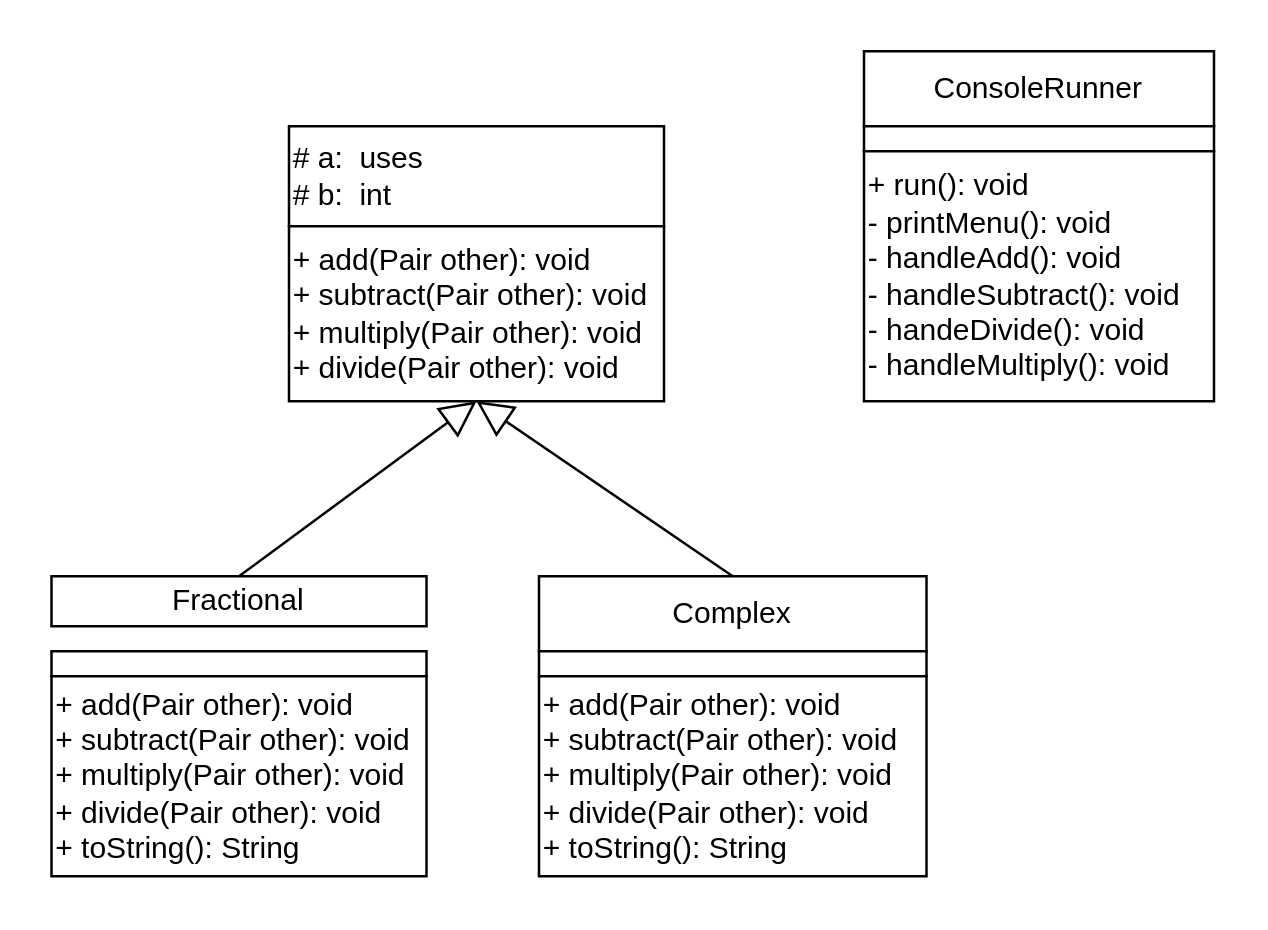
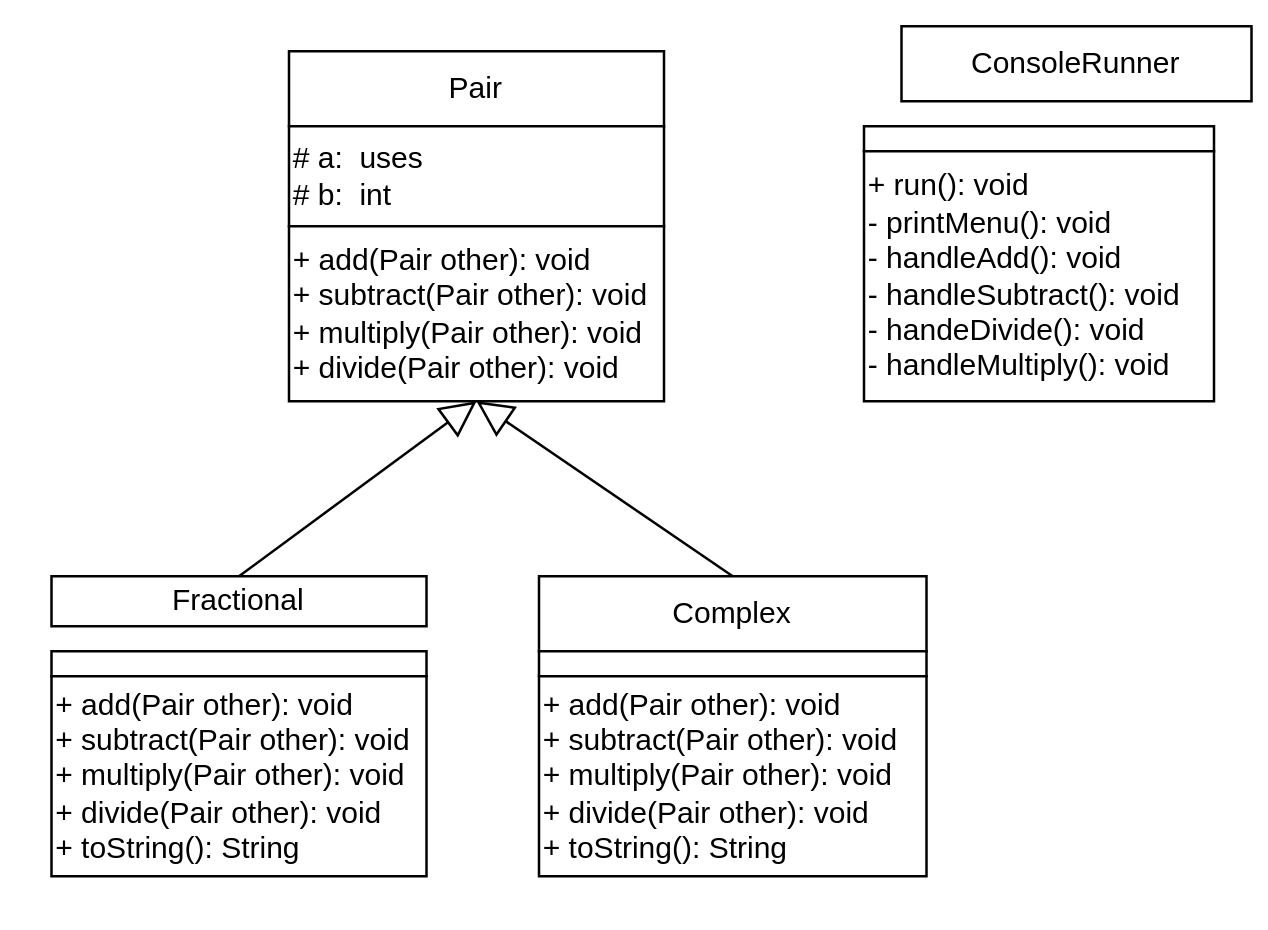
none -> (476, 89)
(1039, 89) -> (1076, 64)
